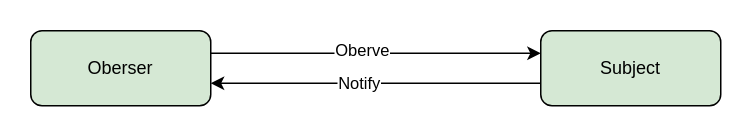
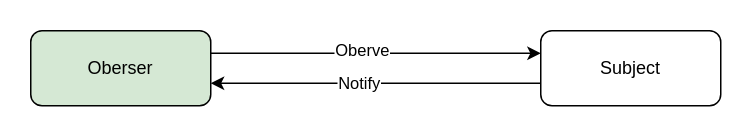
(631, 68) -> (631, 68)
